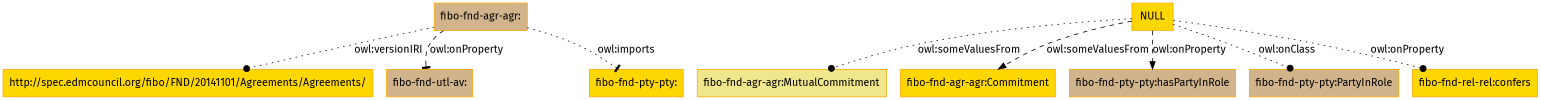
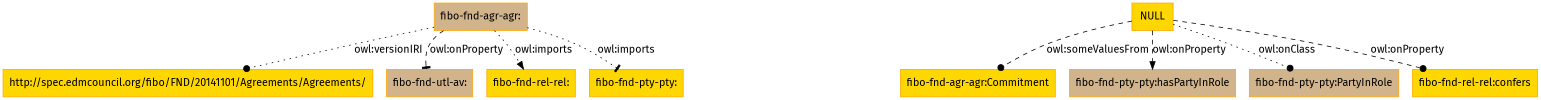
(1066, 37) -> (1066, 37)
(1297, 40) -> (1297, 40)
none -> (531, 83)
(792, 83) -> none
